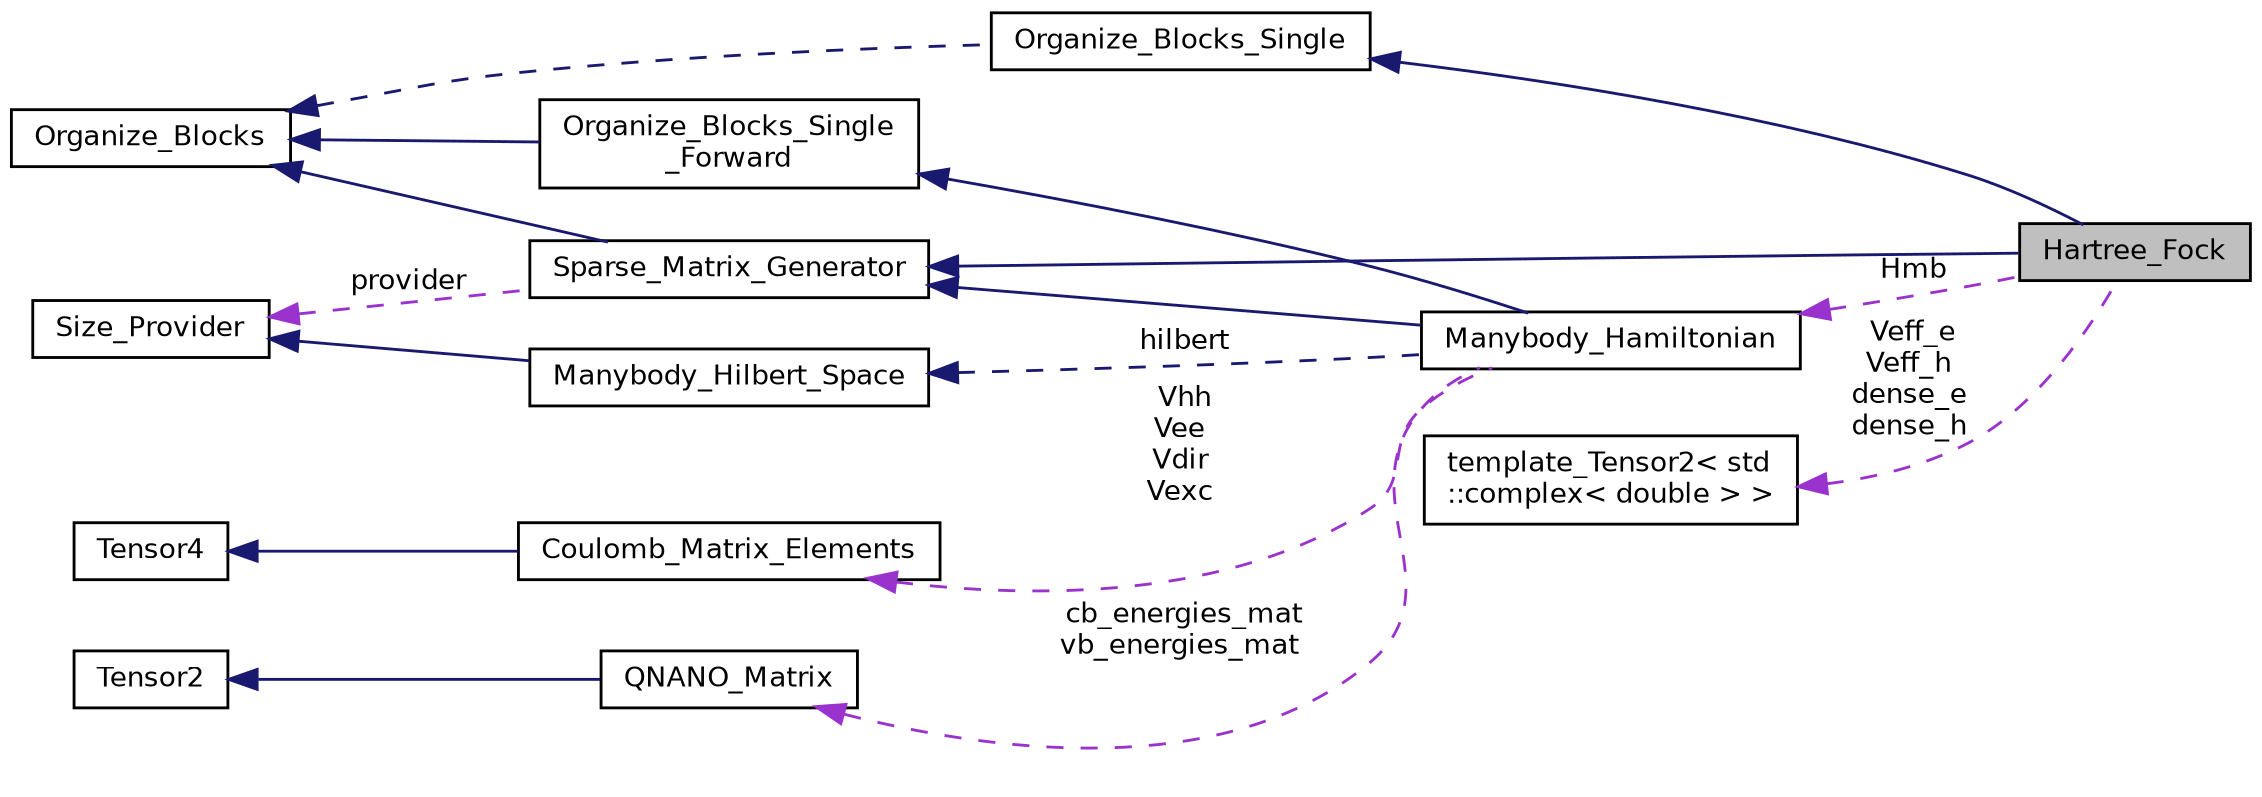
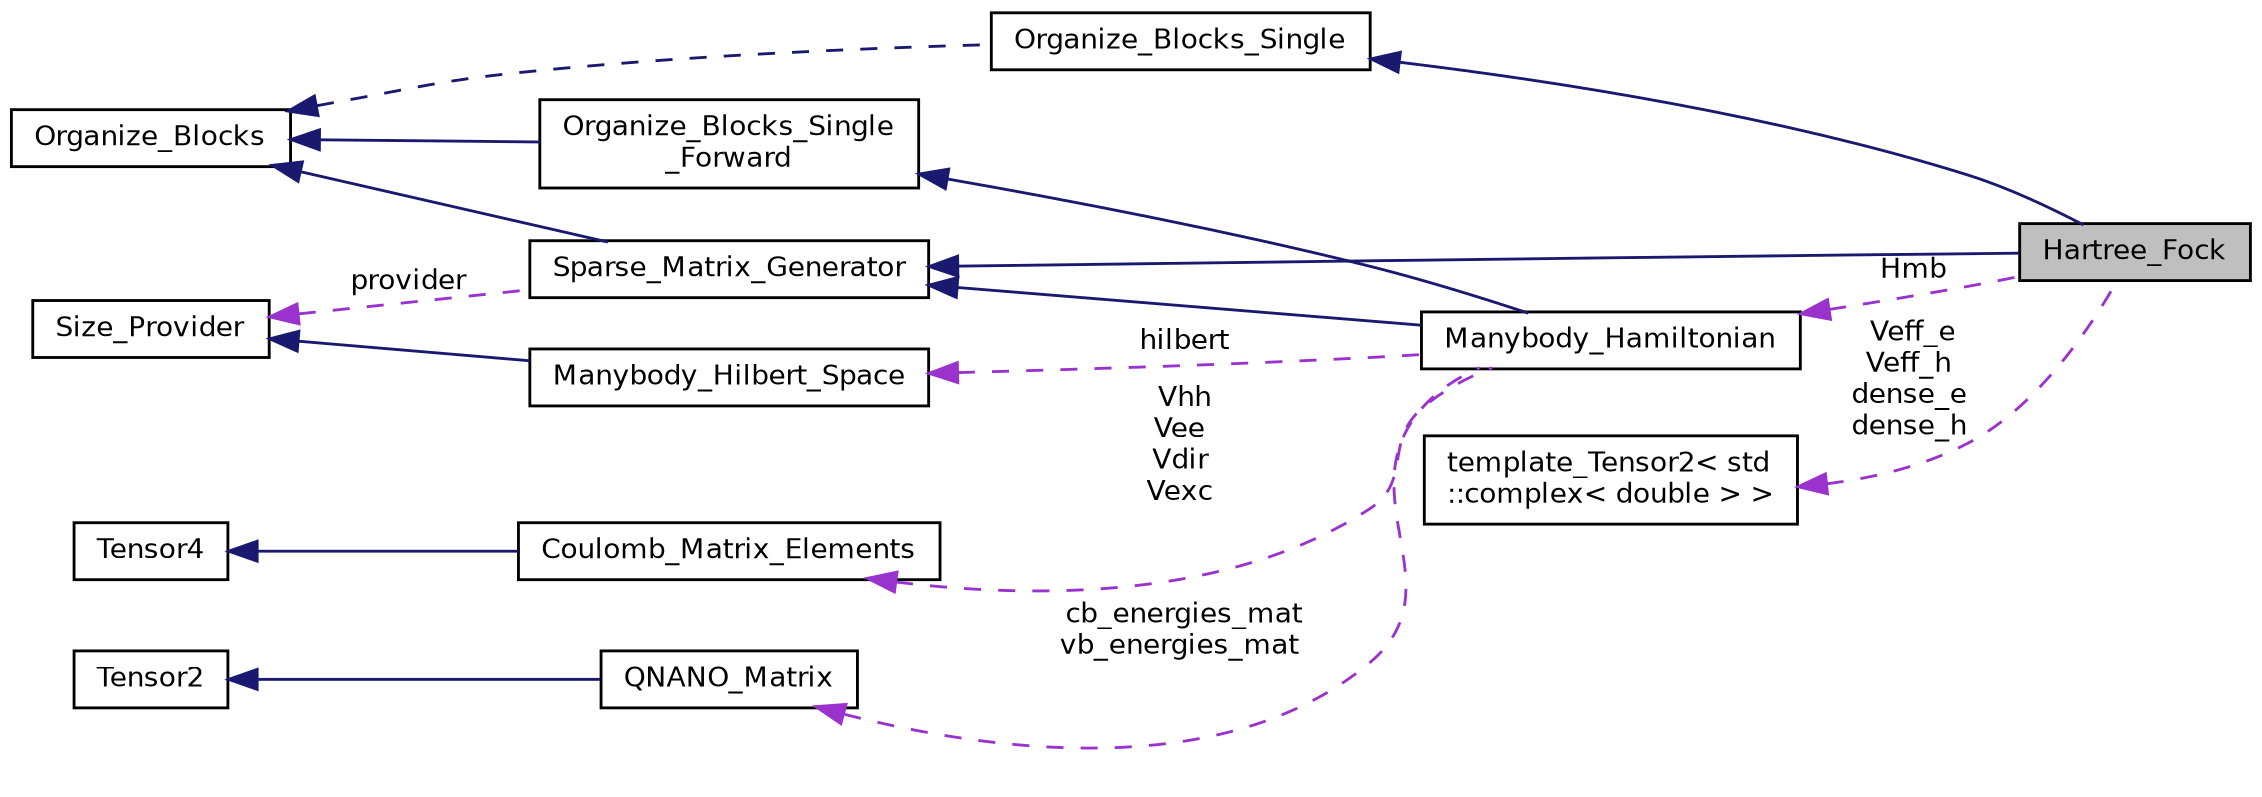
(1190, 365) -> (1190, 365)
